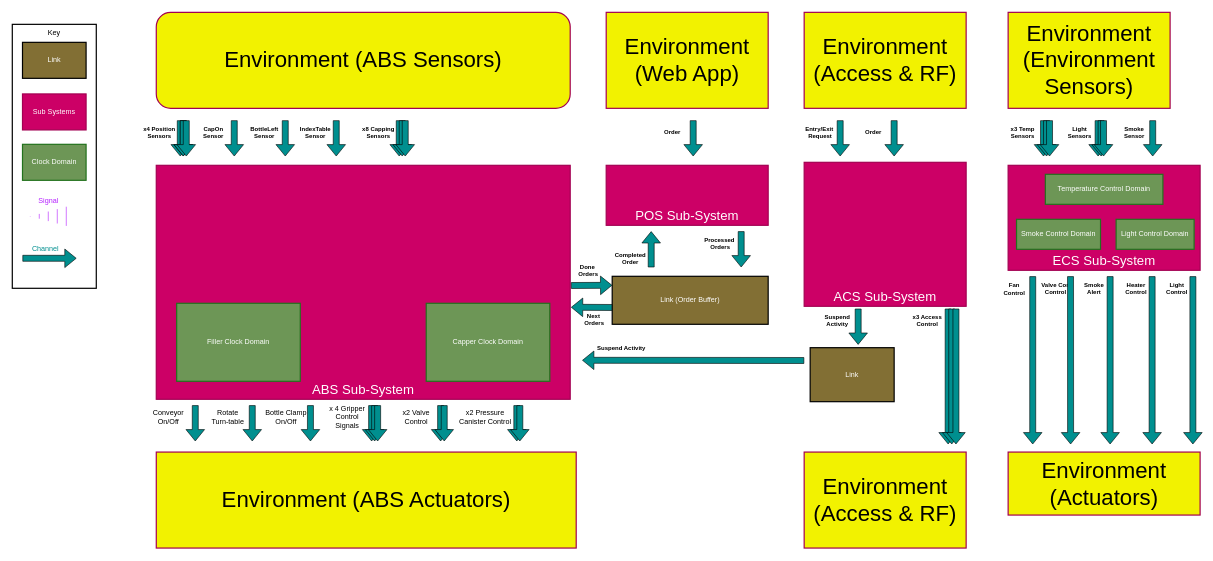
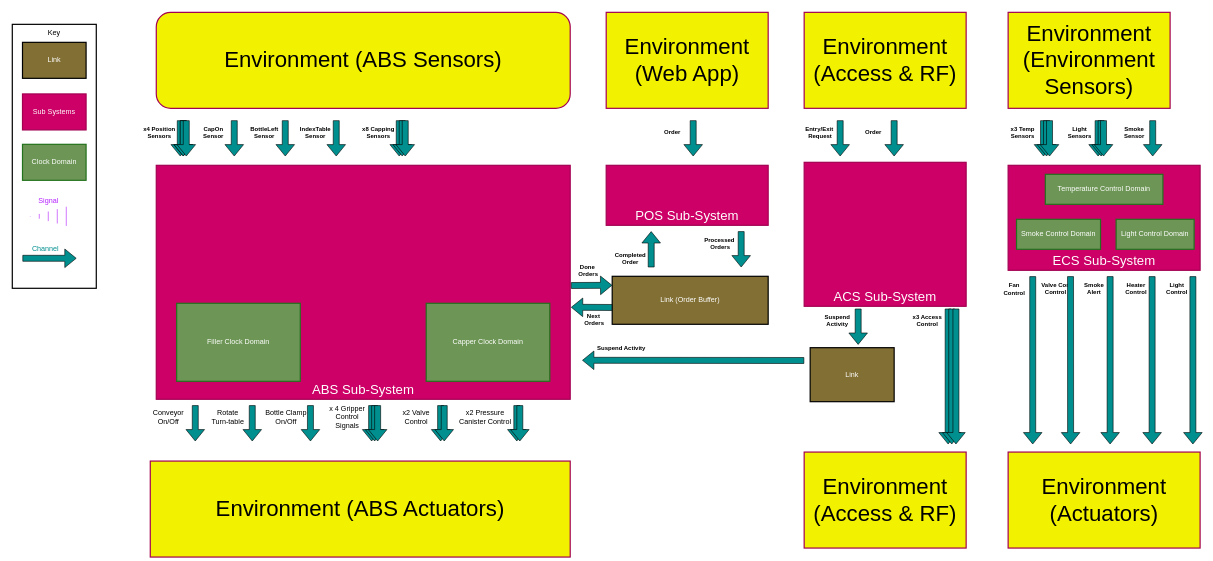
(1104, 484) -> (1104, 500)
(366, 500) -> (360, 509)
